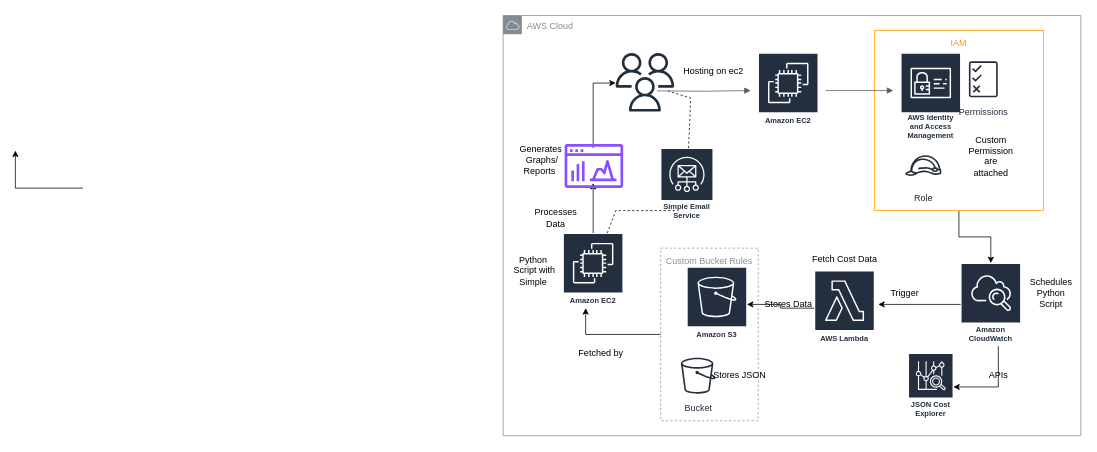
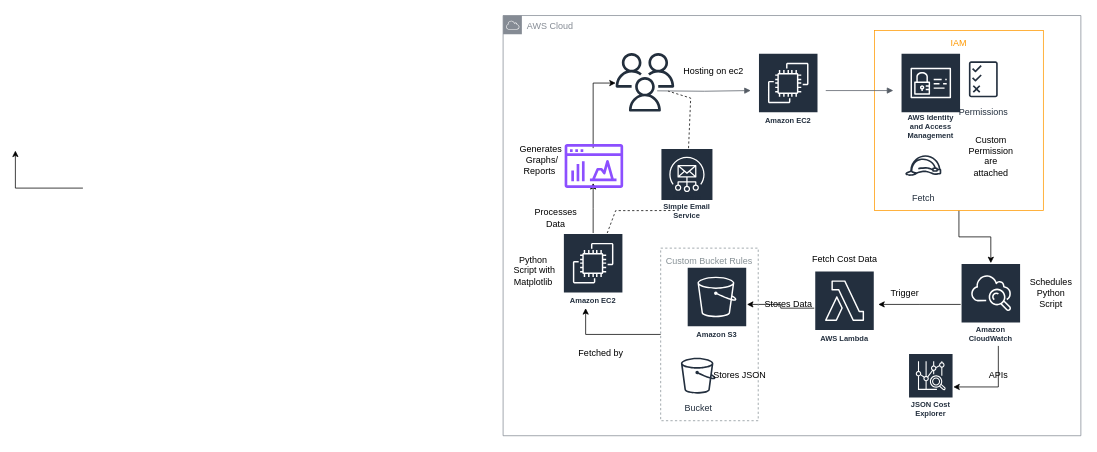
(923, 199) -> (923, 199)
(533, 270) -> (533, 270)
